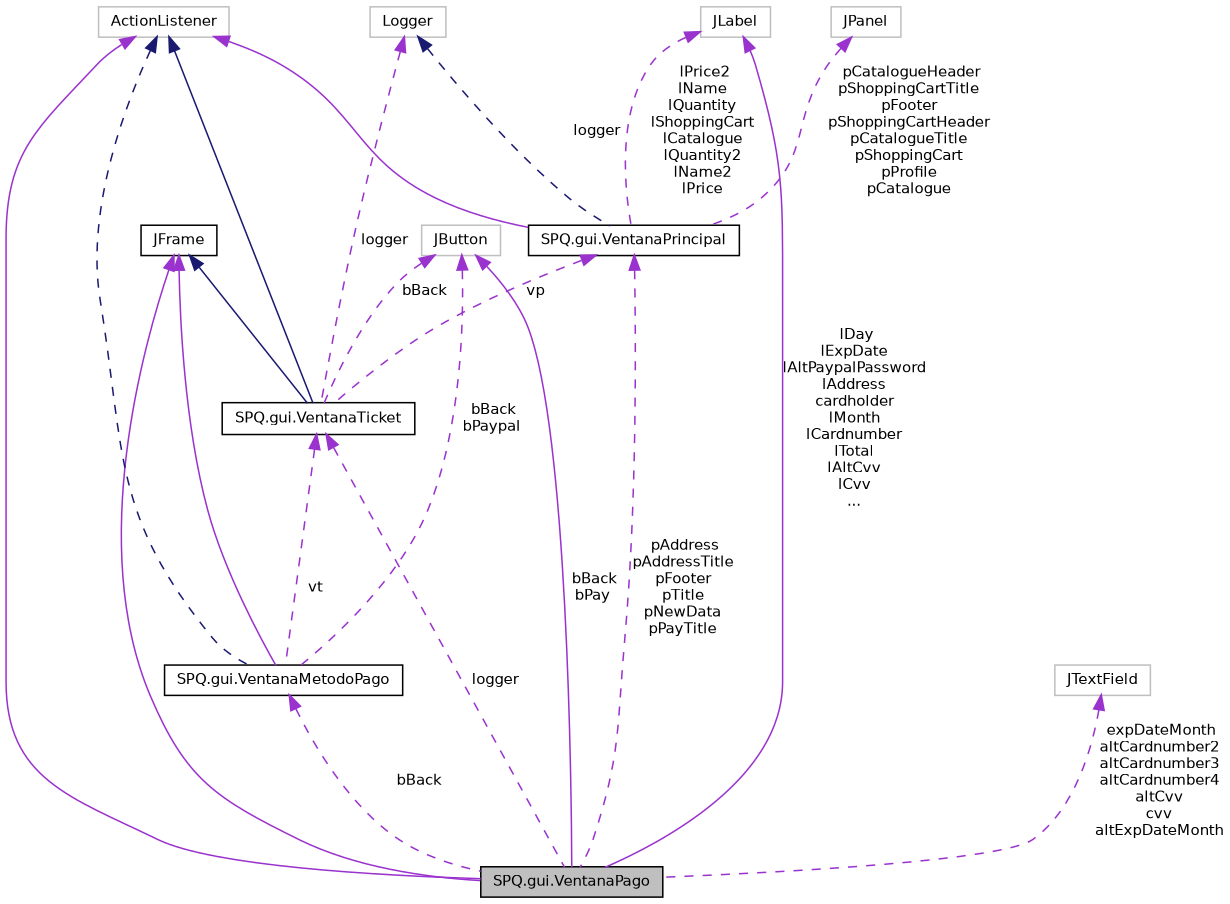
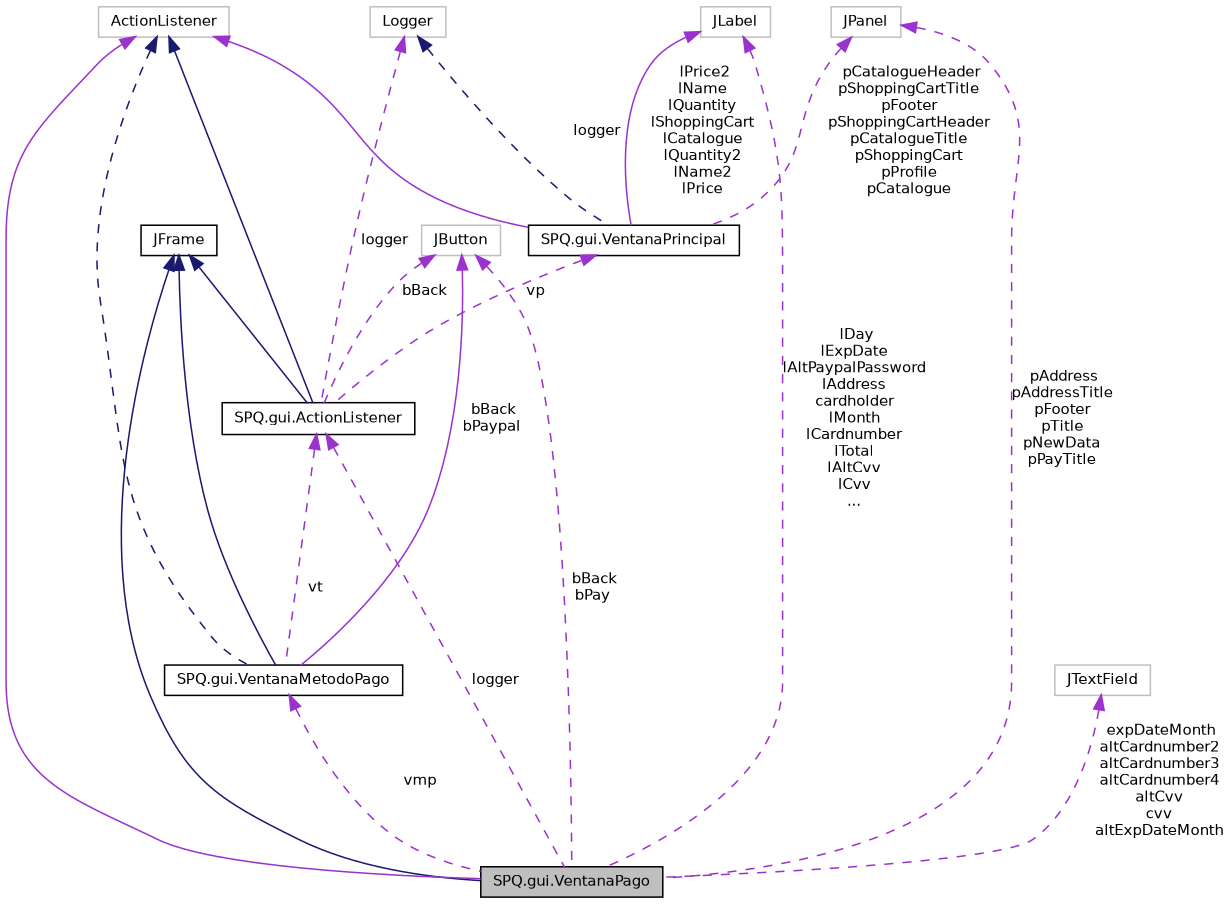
(629, 121) -> (629, 121)
(318, 419) -> (318, 419)
(200, 475) -> (200, 475)
(435, 491) -> (435, 491)
(783, 500) -> (783, 500)
(562, 559) -> (562, 559)
(630, 572) -> (1012, 546)
(145, 680) -> (145, 680)
(418, 781) -> (418, 781)
